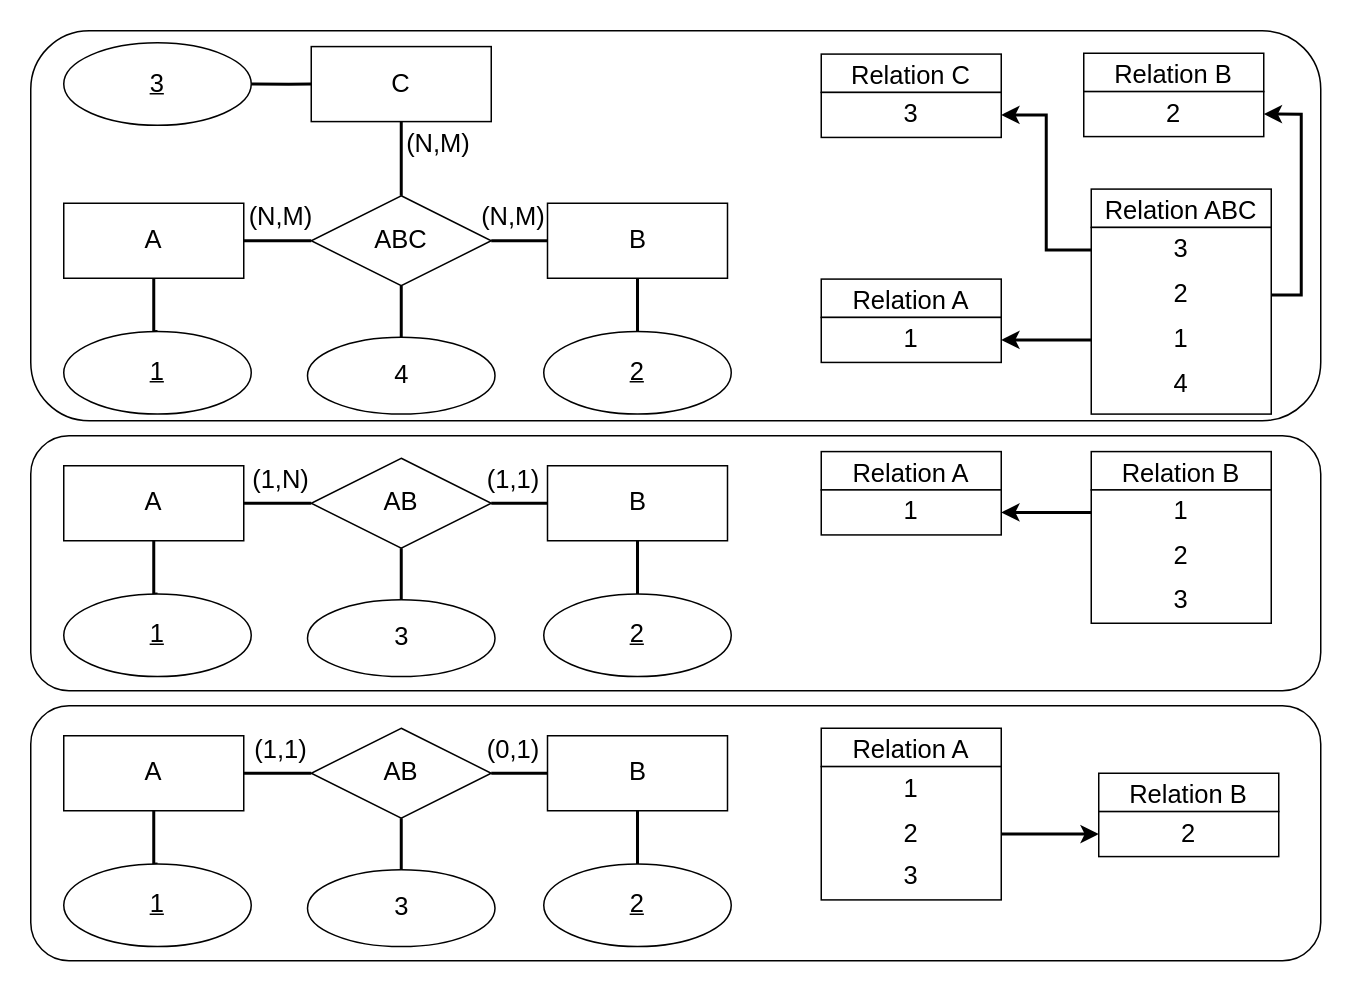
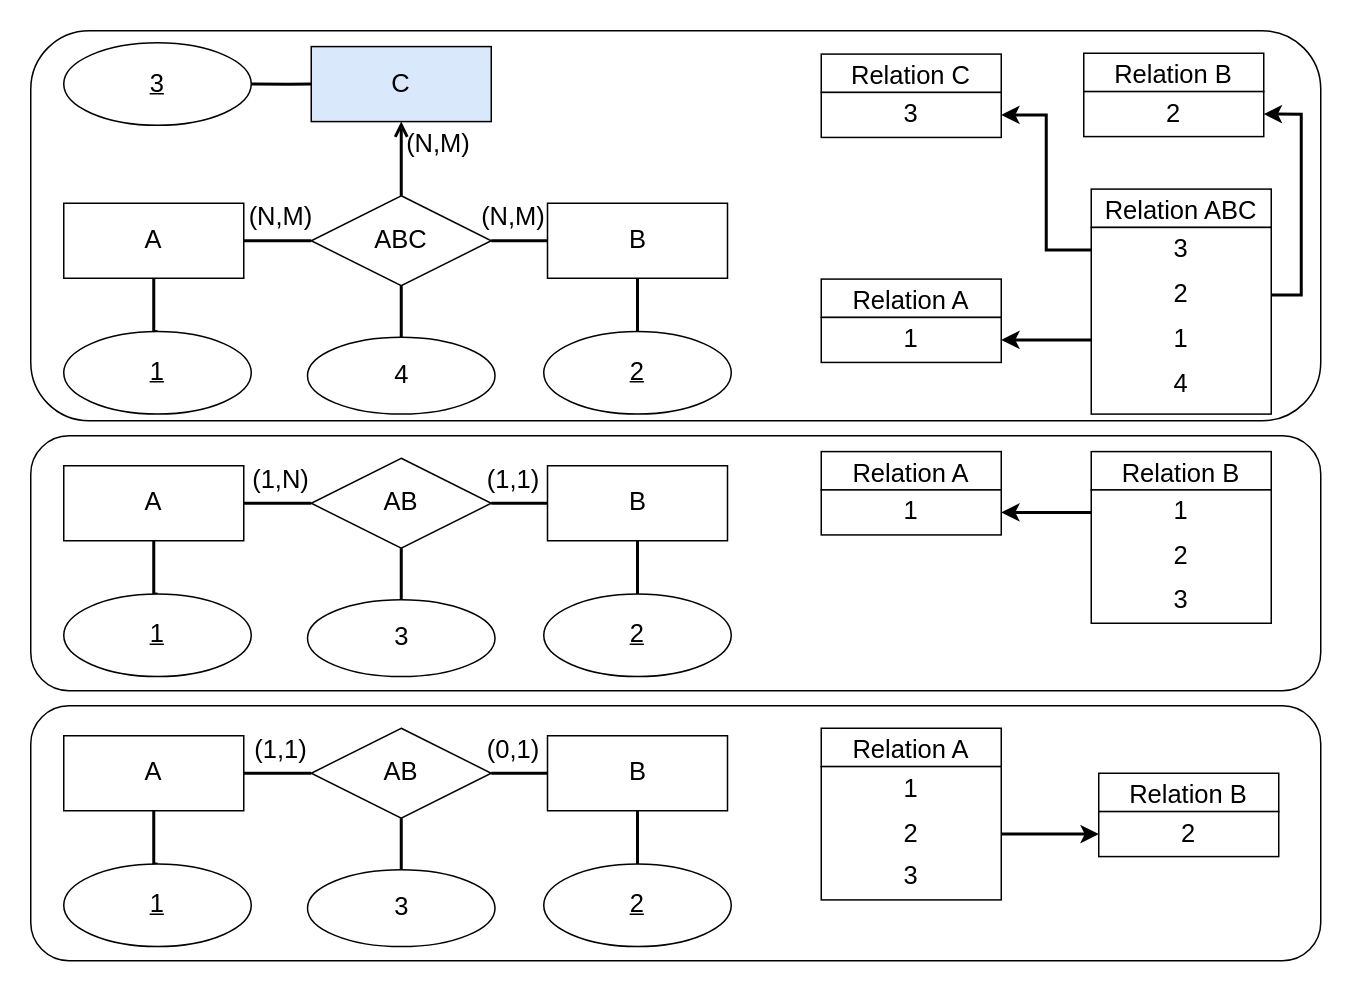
(401, 84) -> (401, 84)
(401, 128) -> (401, 131)
